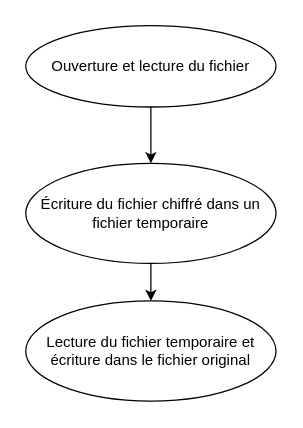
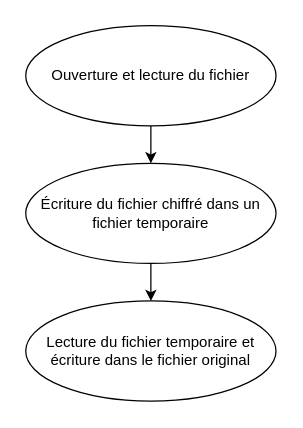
(151, 66) -> (151, 76)
